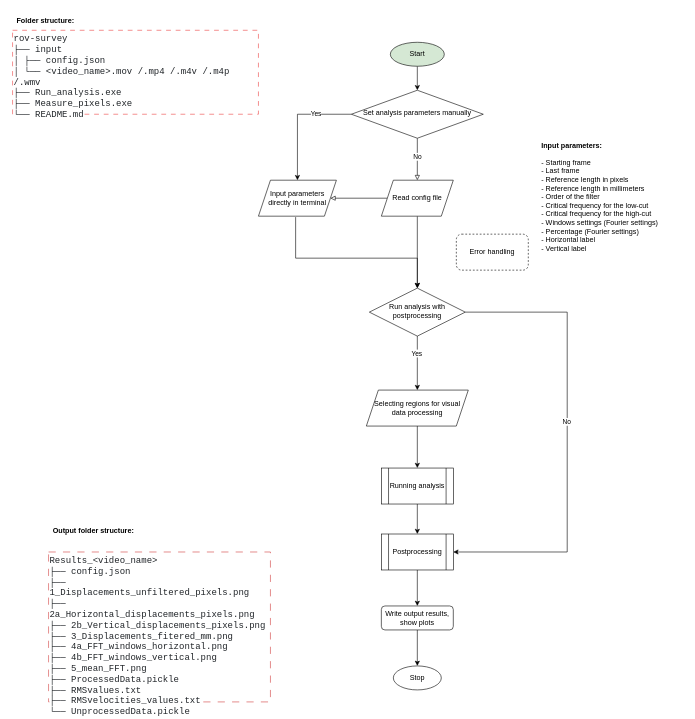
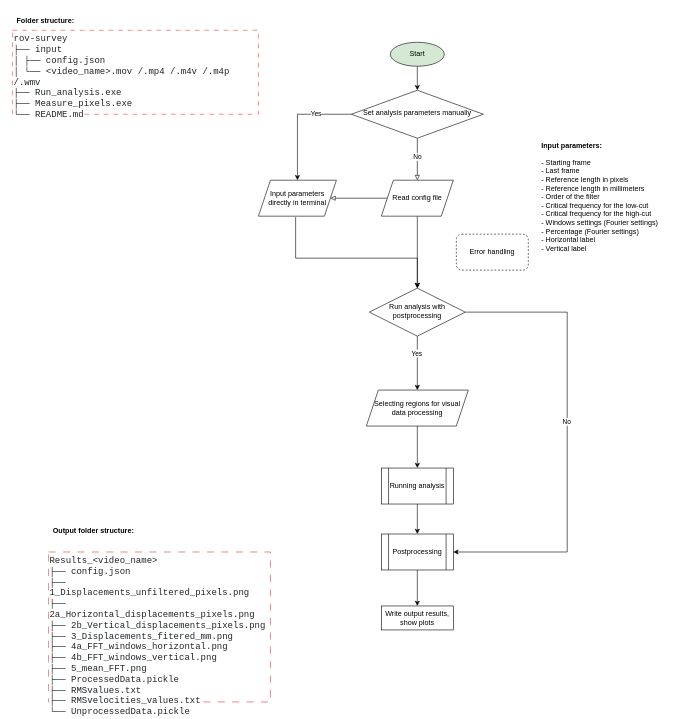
(417, 618) -> (417, 618)
(417, 660) -> none
(417, 678) -> none
